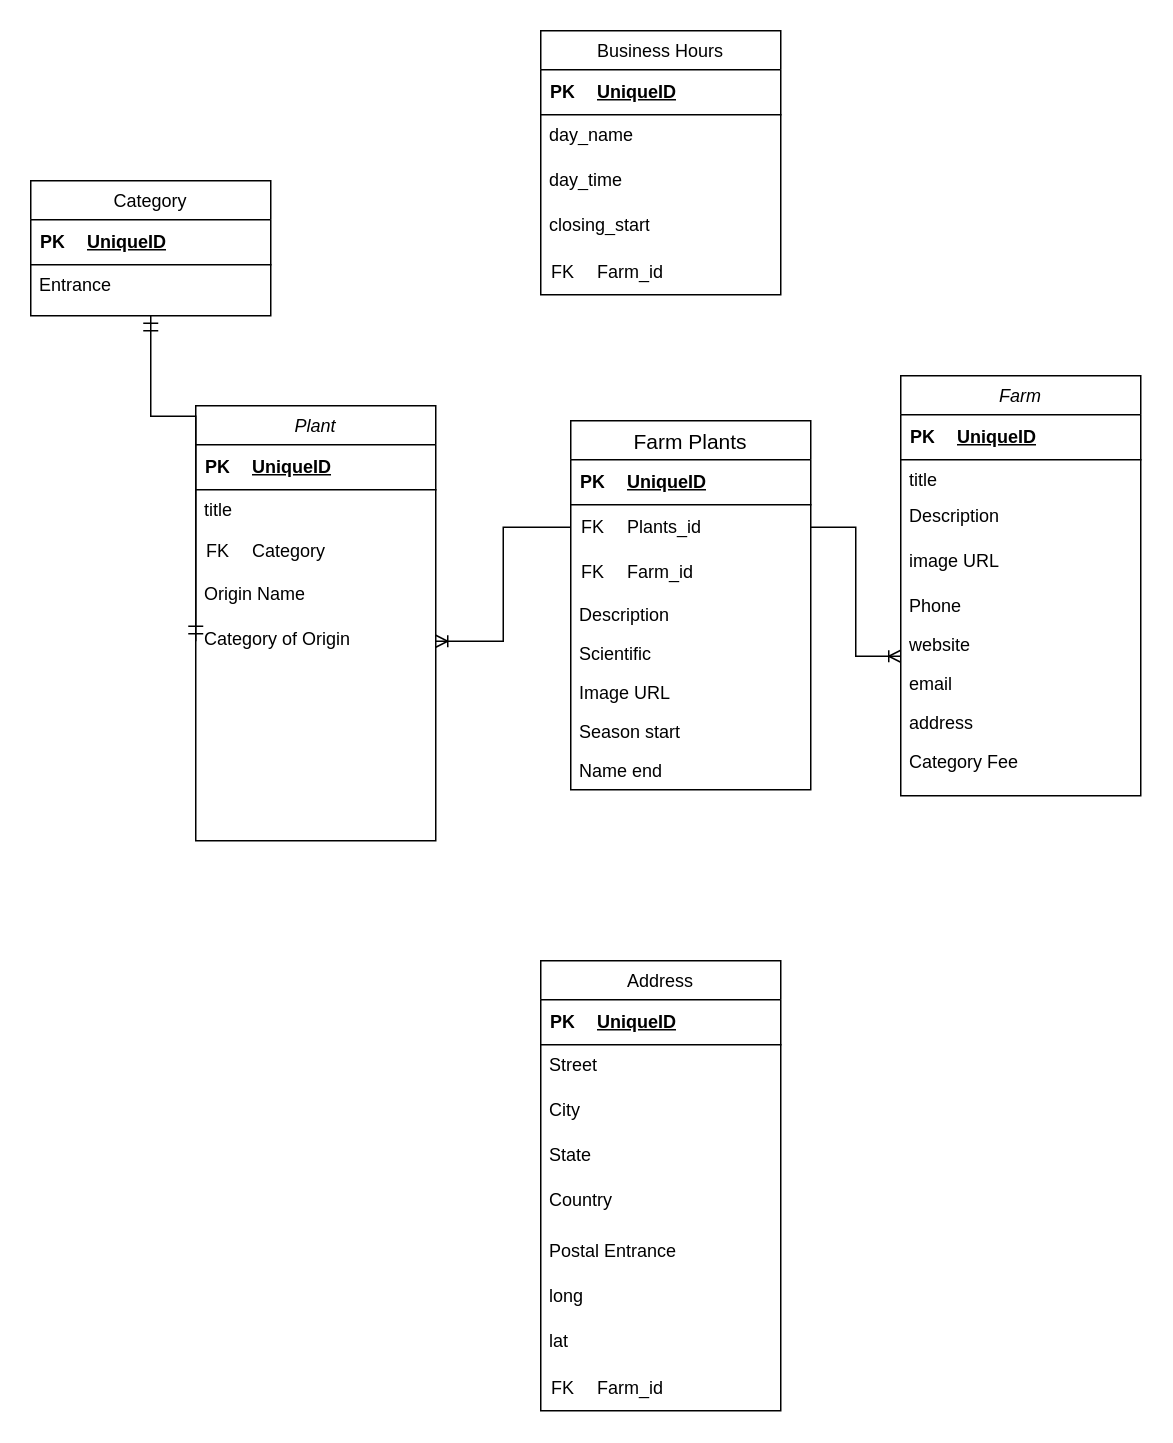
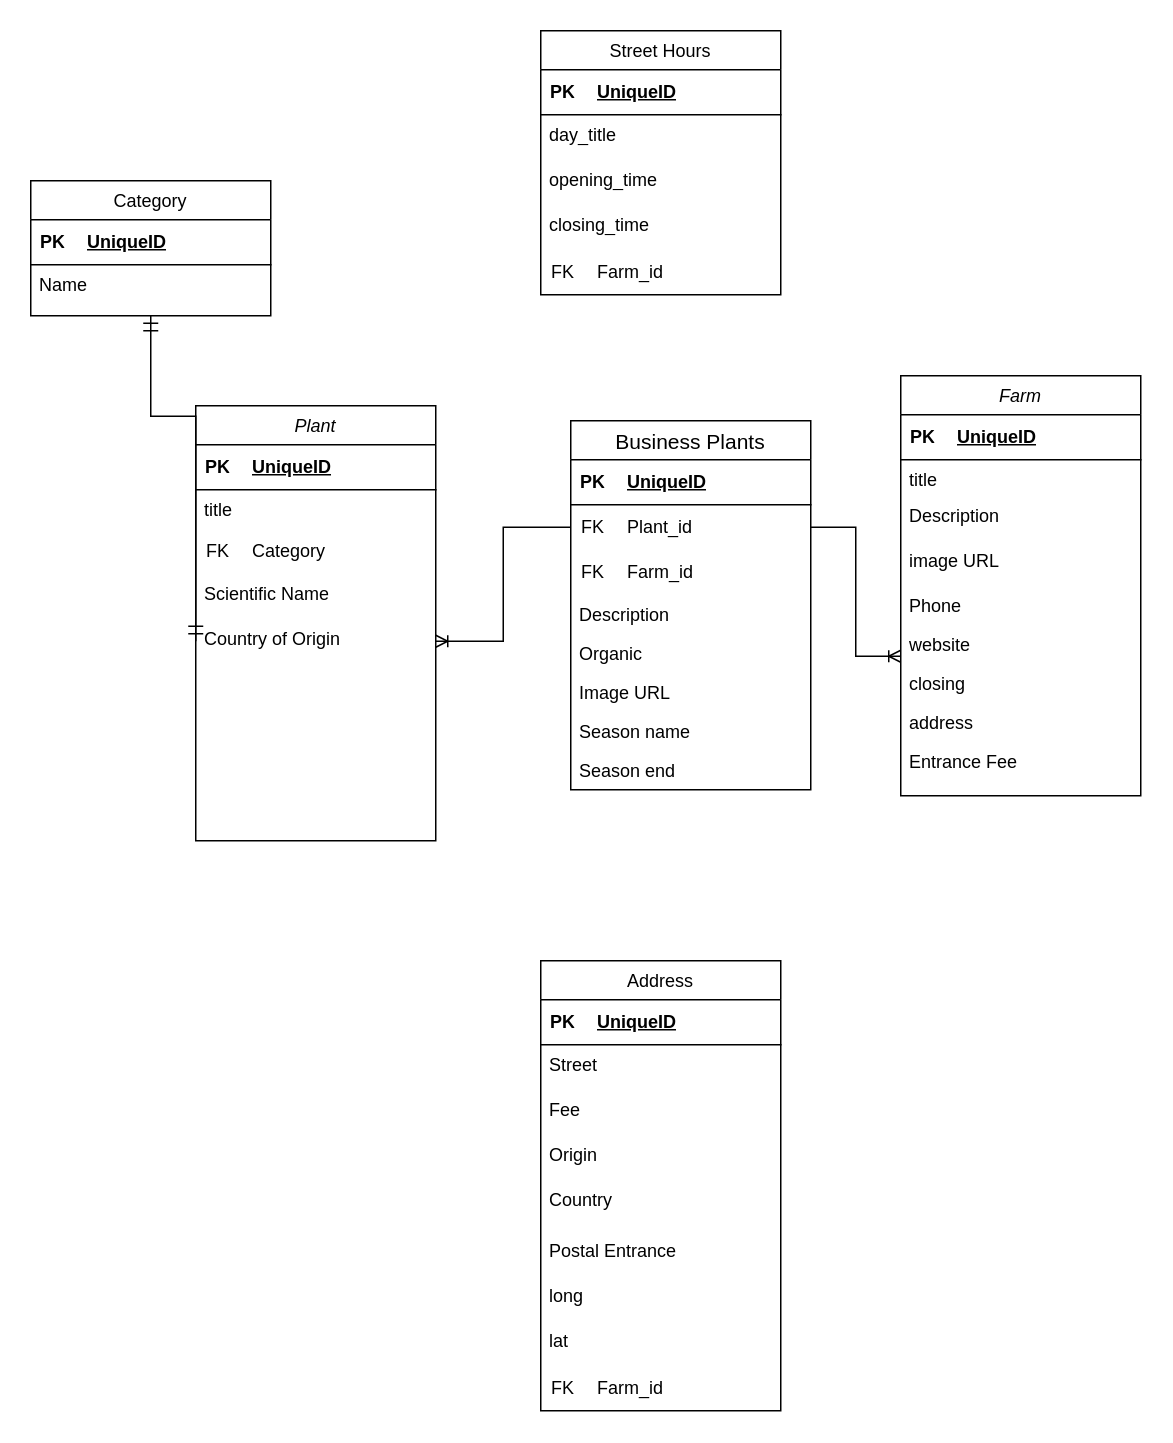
(660, 51) -> (660, 51)
(590, 136) -> (590, 136)
(588, 181) -> (606, 181)
(611, 226) -> (603, 226)
(79, 285) -> (59, 285)
(690, 442) -> (690, 442)
(668, 527) -> (663, 527)
(253, 595) -> (271, 595)
(286, 640) -> (281, 640)
(622, 654) -> (612, 654)
(930, 684) -> (940, 684)
(637, 732) -> (632, 732)
(968, 763) -> (968, 763)
(617, 771) -> (627, 771)
(568, 1111) -> (565, 1111)
(575, 1156) -> (575, 1156)
